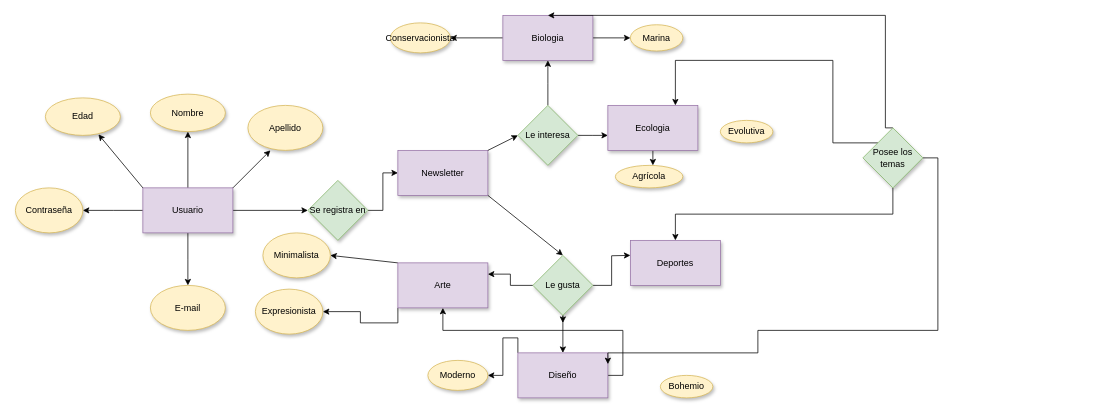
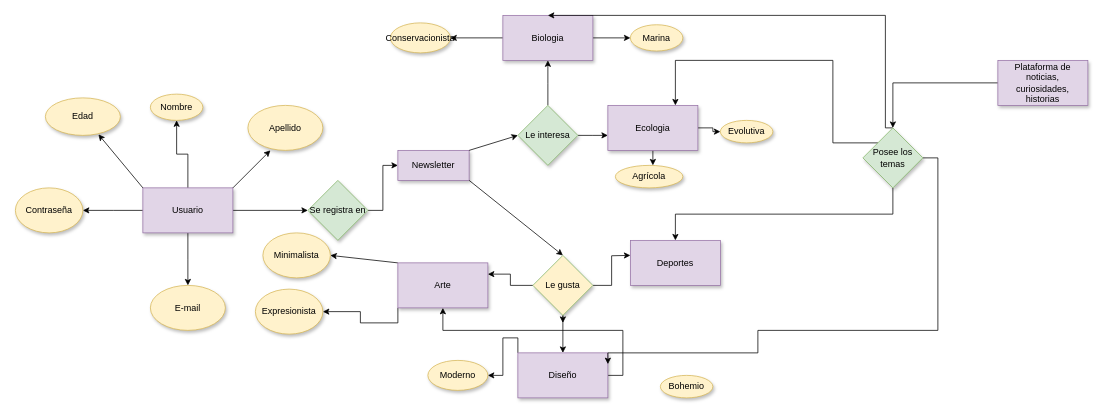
none -> (1043, 83)
(188, 113) -> (177, 107)
none -> (893, 121)
none -> (713, 129)
(443, 173) -> (434, 165)
(563, 285) -> (563, 285)
